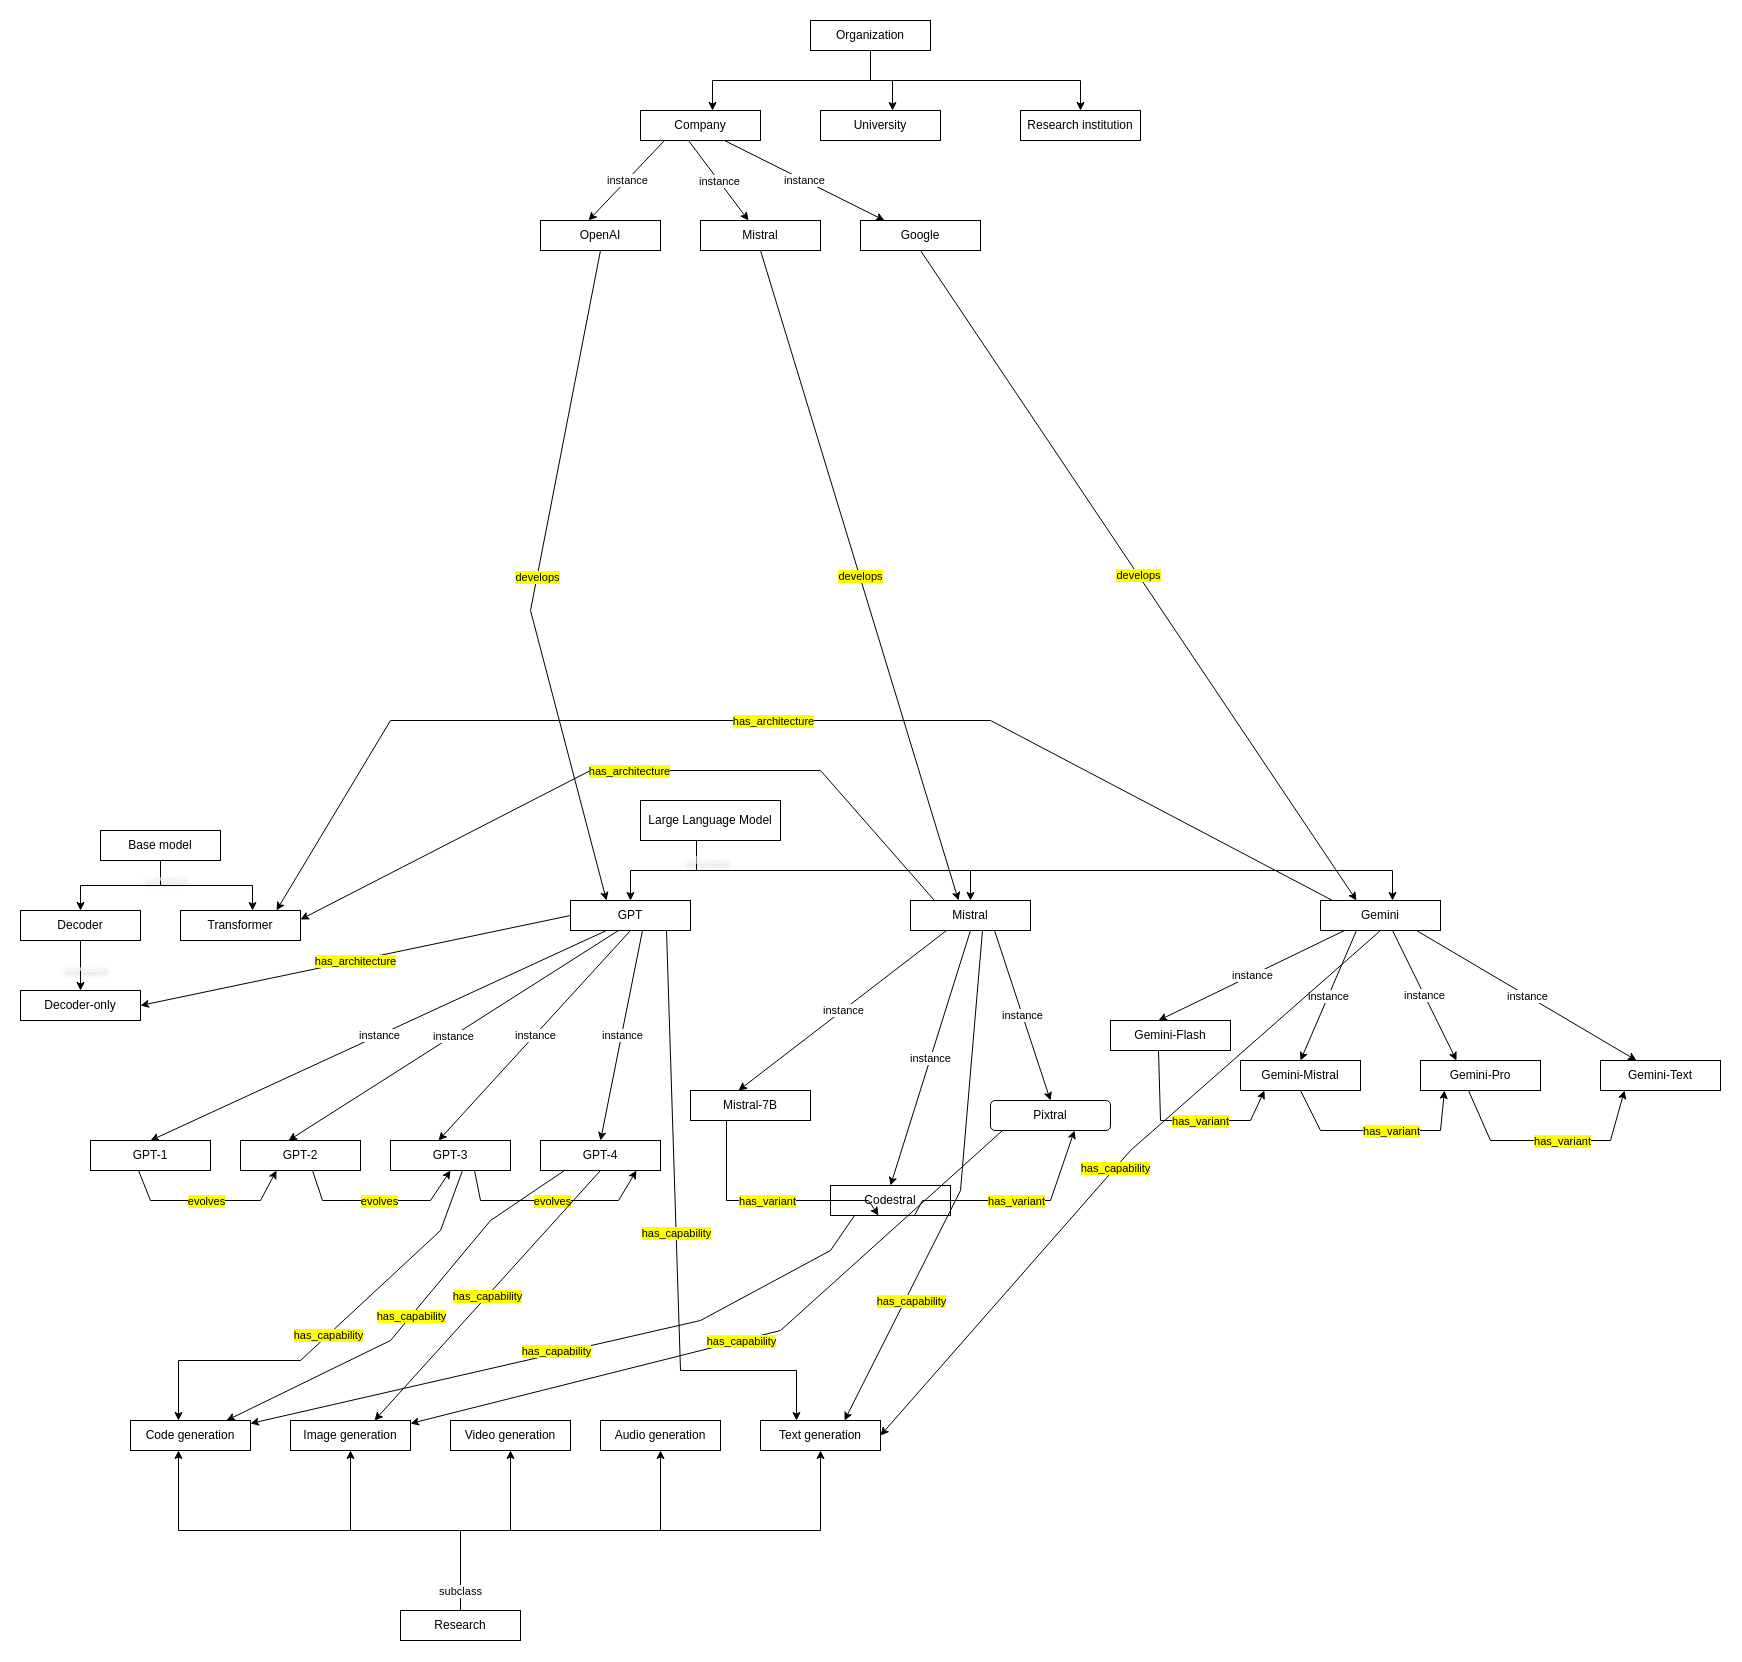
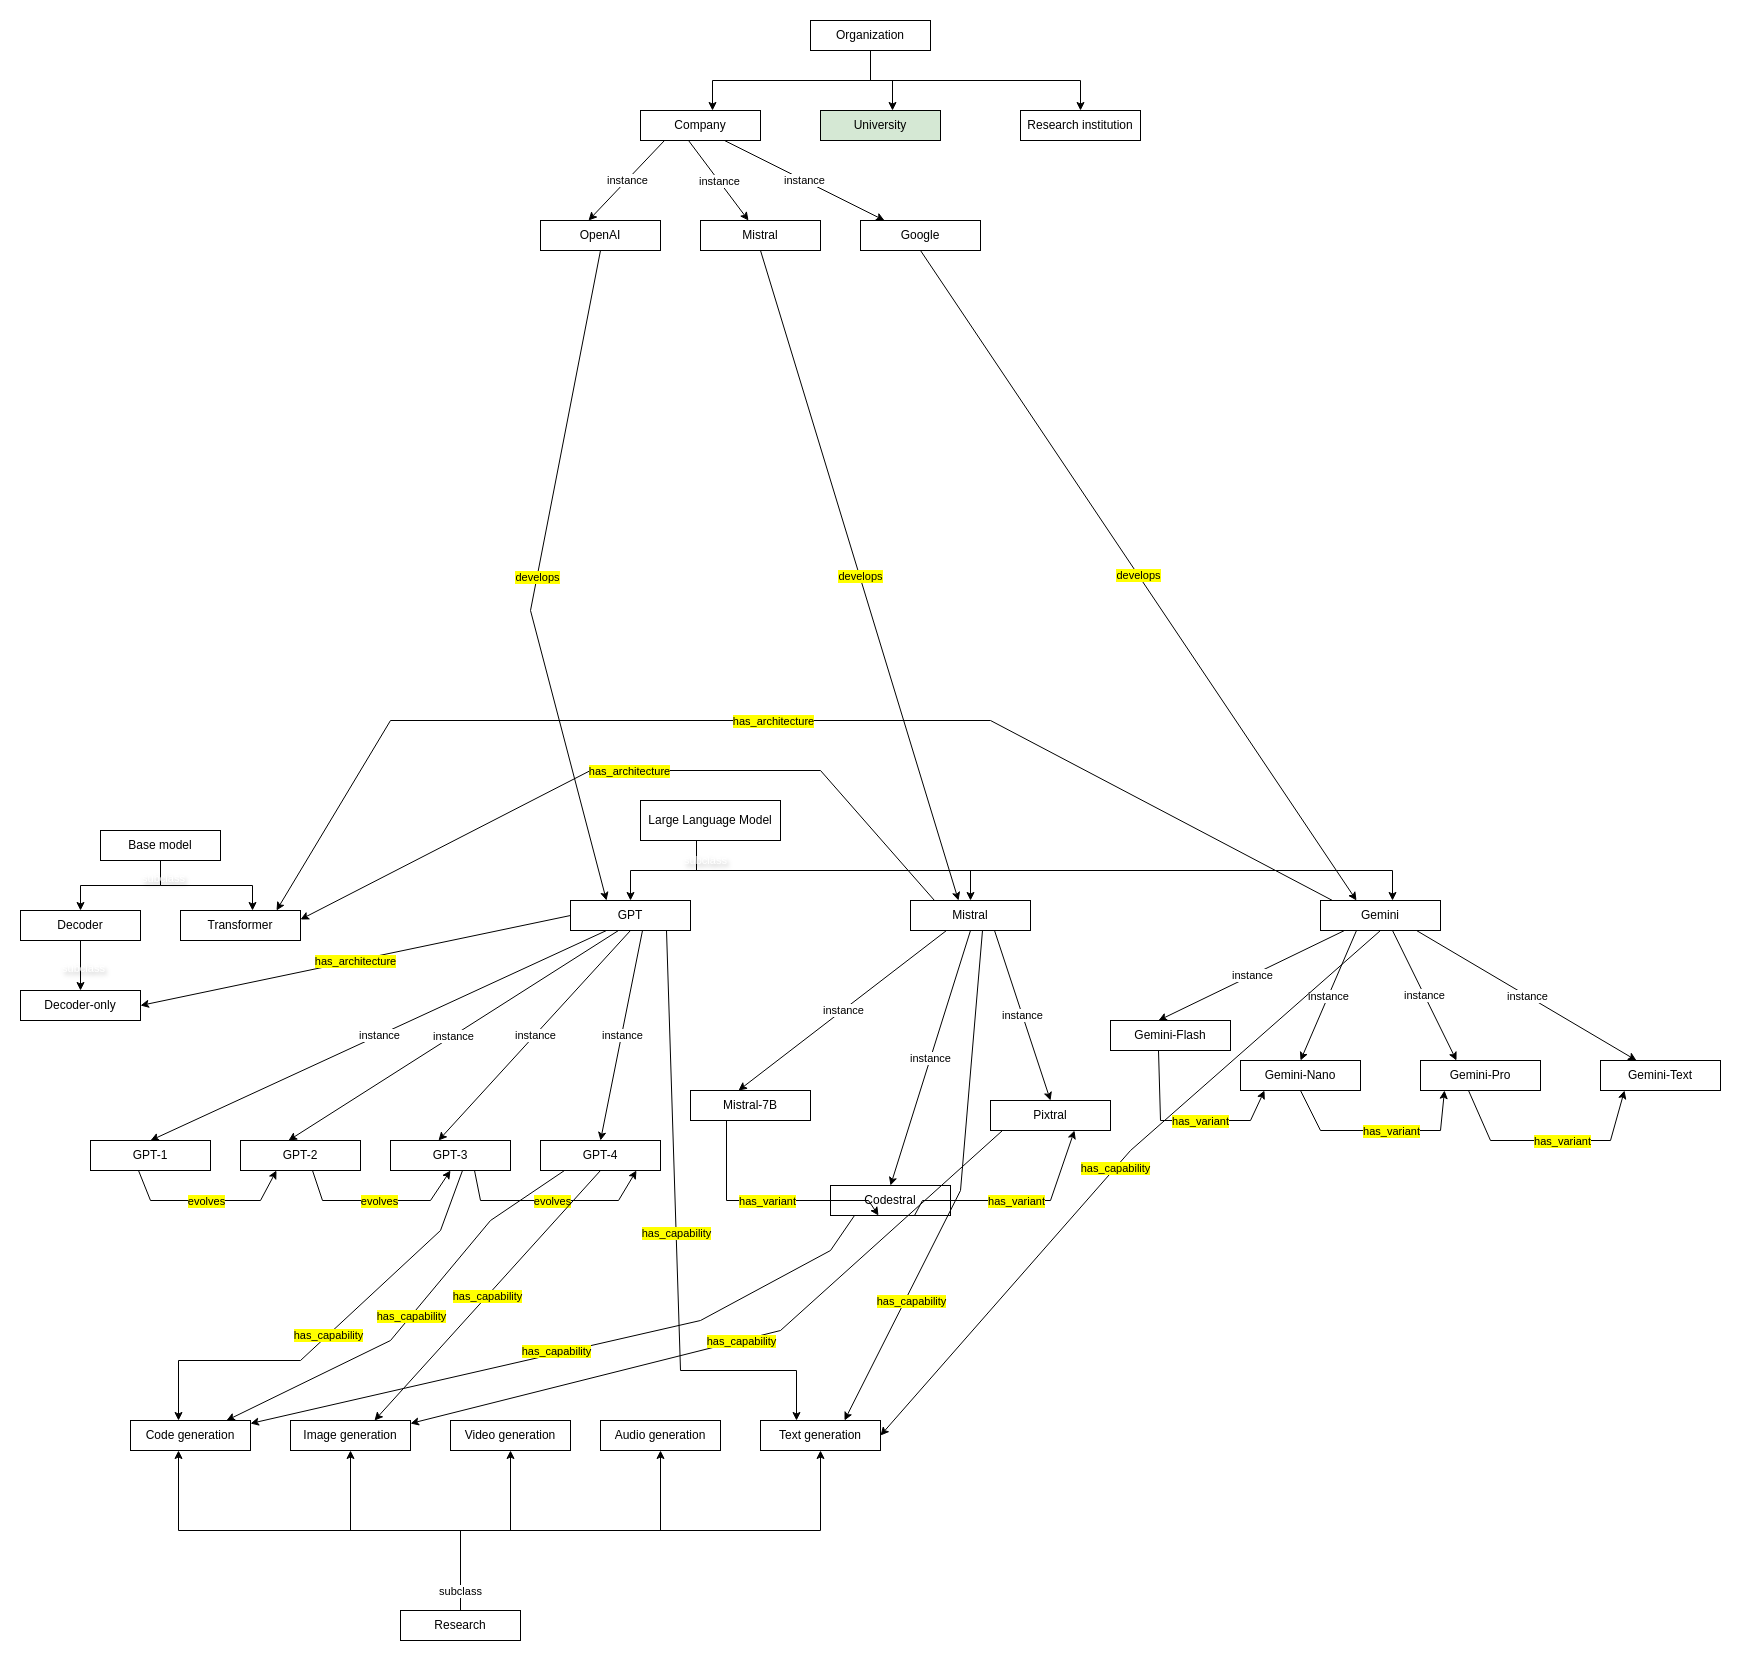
(881, 126) -> (881, 126)
(1301, 1076) -> (1301, 1076)
(1051, 1116) -> (1051, 1116)
